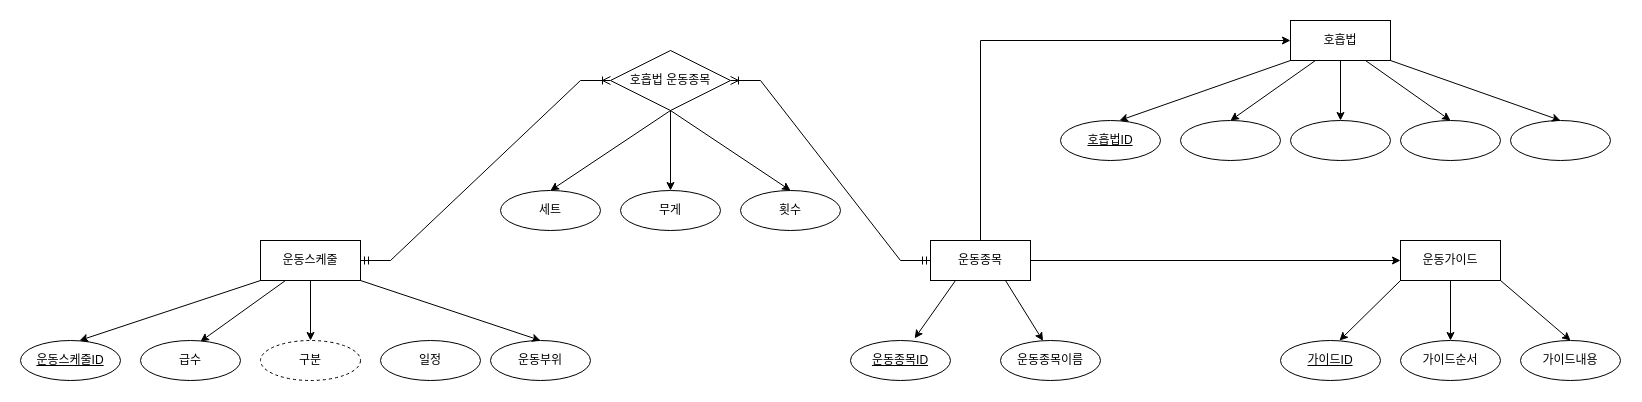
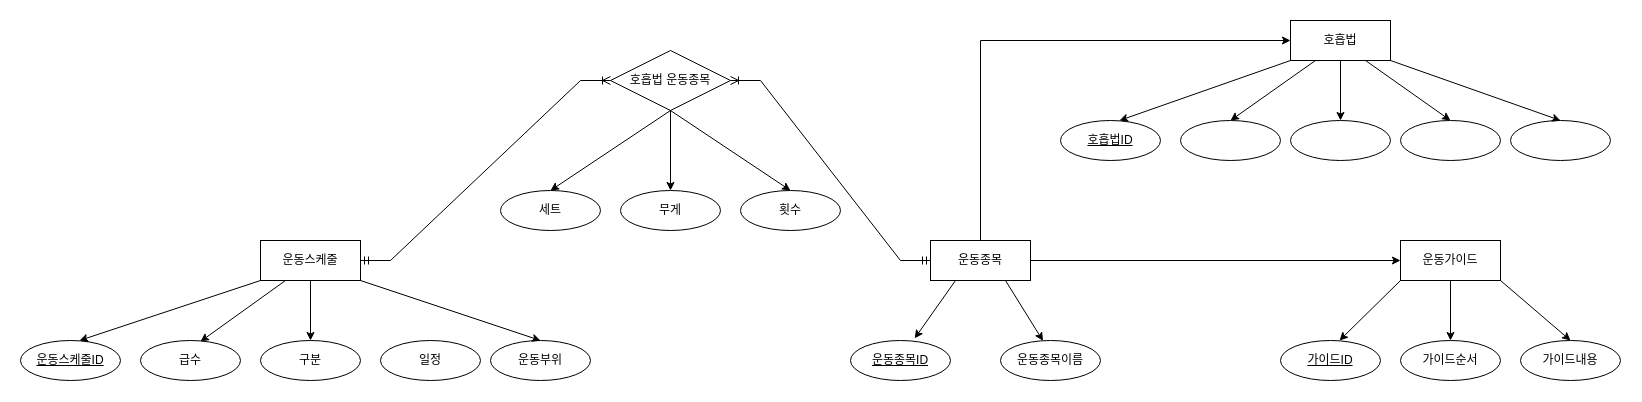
(311, 361) -> (311, 361)
